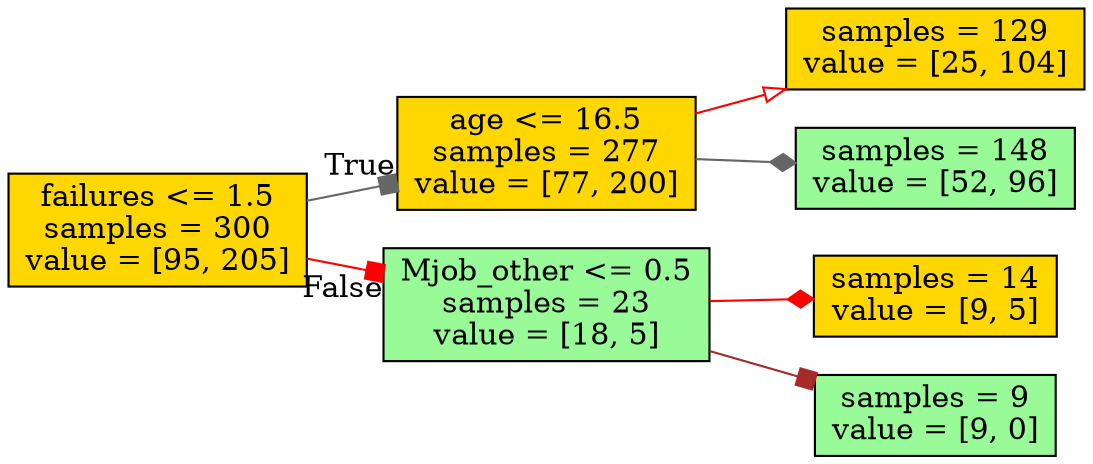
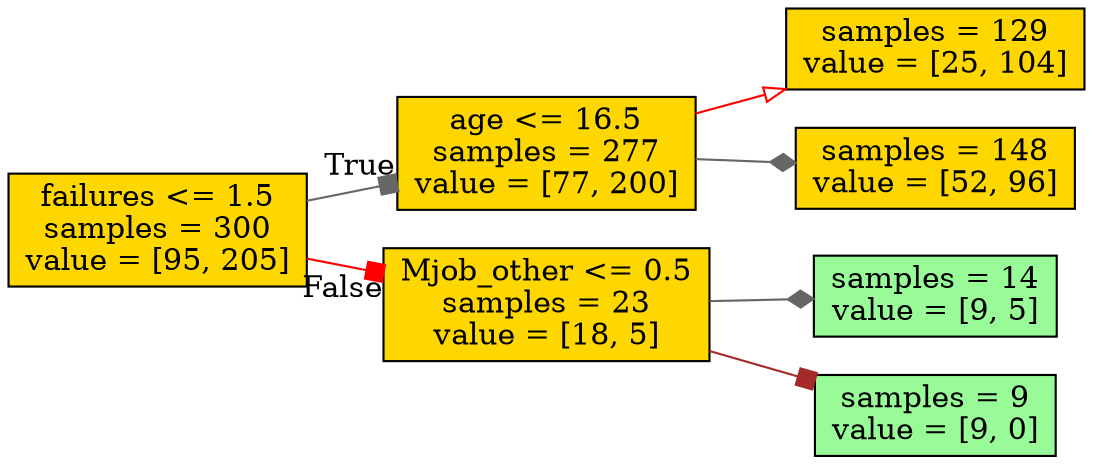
(935, 168) -> (935, 168)
(935, 296) -> (935, 296)
(748, 300) -> (748, 300)
(546, 305) -> (546, 305)
